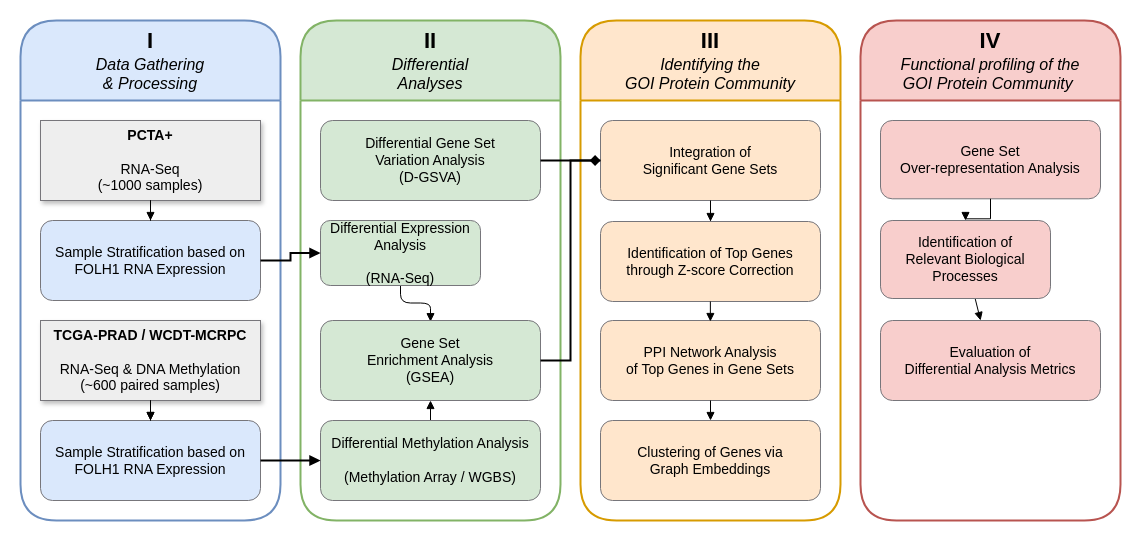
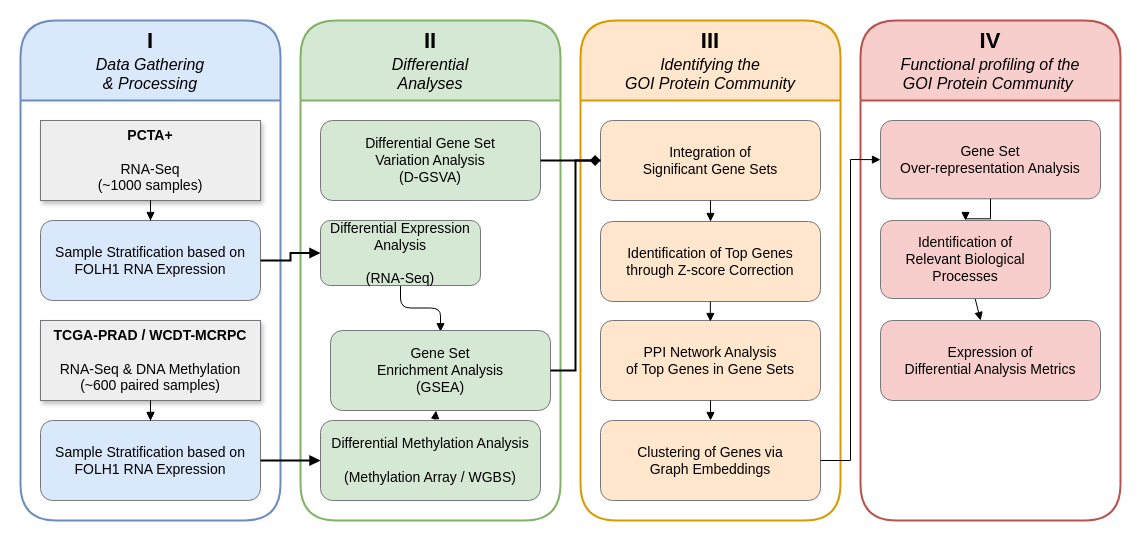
none -> (851, 315)
(430, 361) -> (440, 371)
(991, 361) -> (991, 361)
